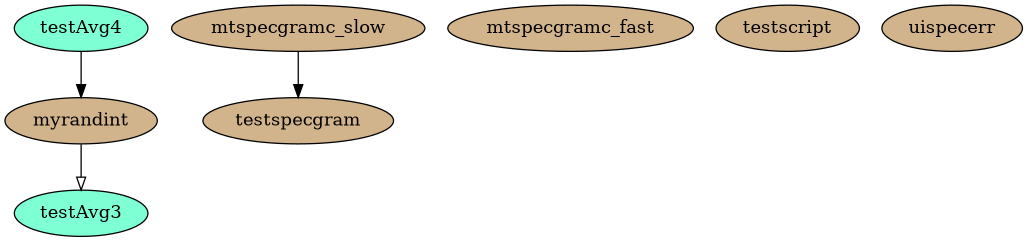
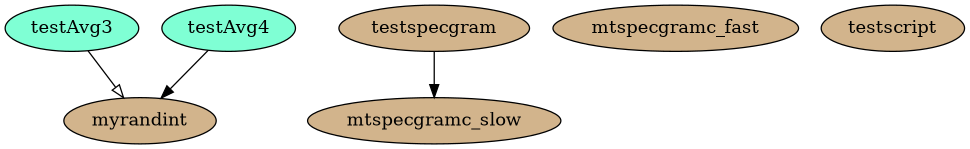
(952, 28) -> none
(298, 68) -> (434, 68)
(81, 161) -> (102, 69)
